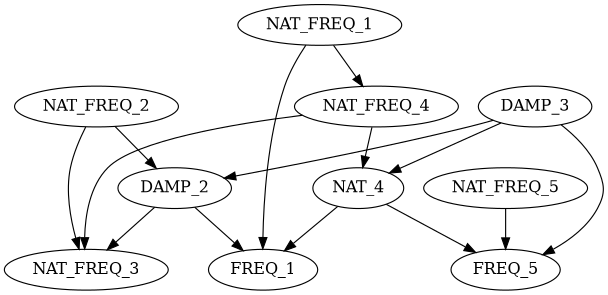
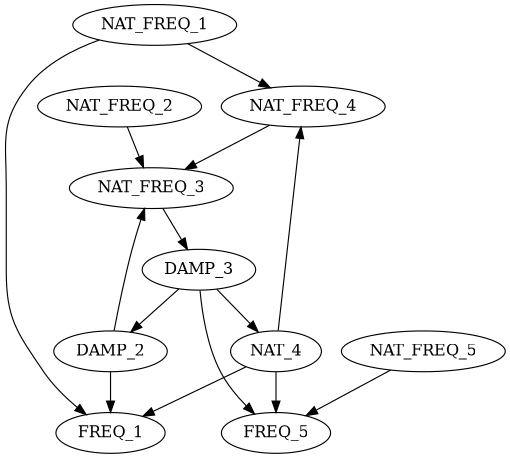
(369, 142) -> (289, 235)
(132, 143) -> none
none -> (172, 224)
